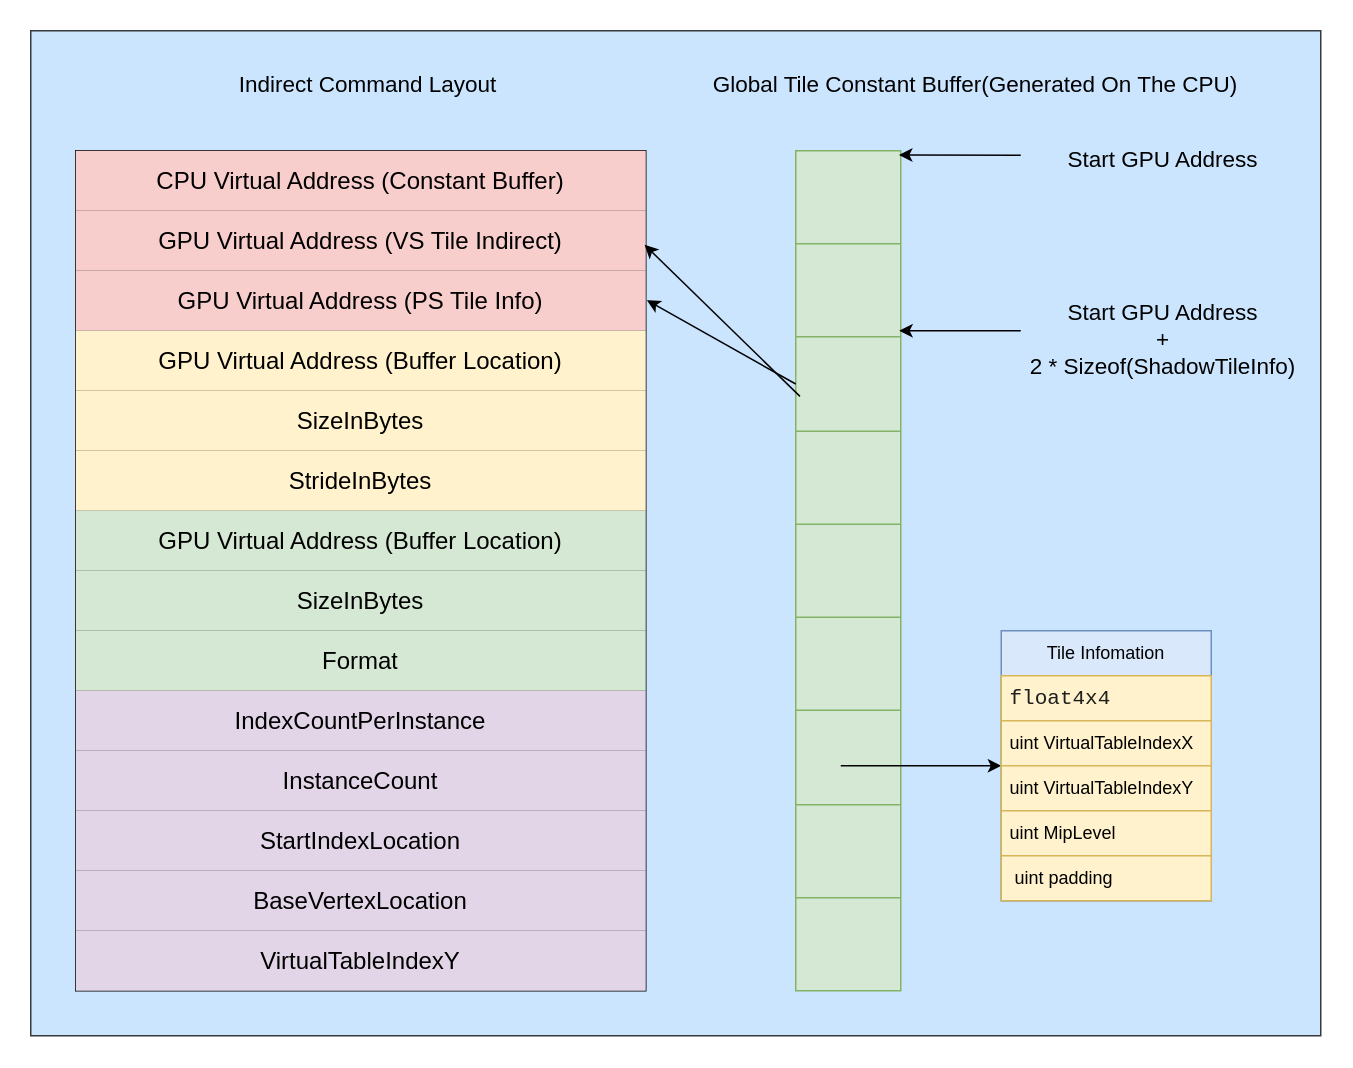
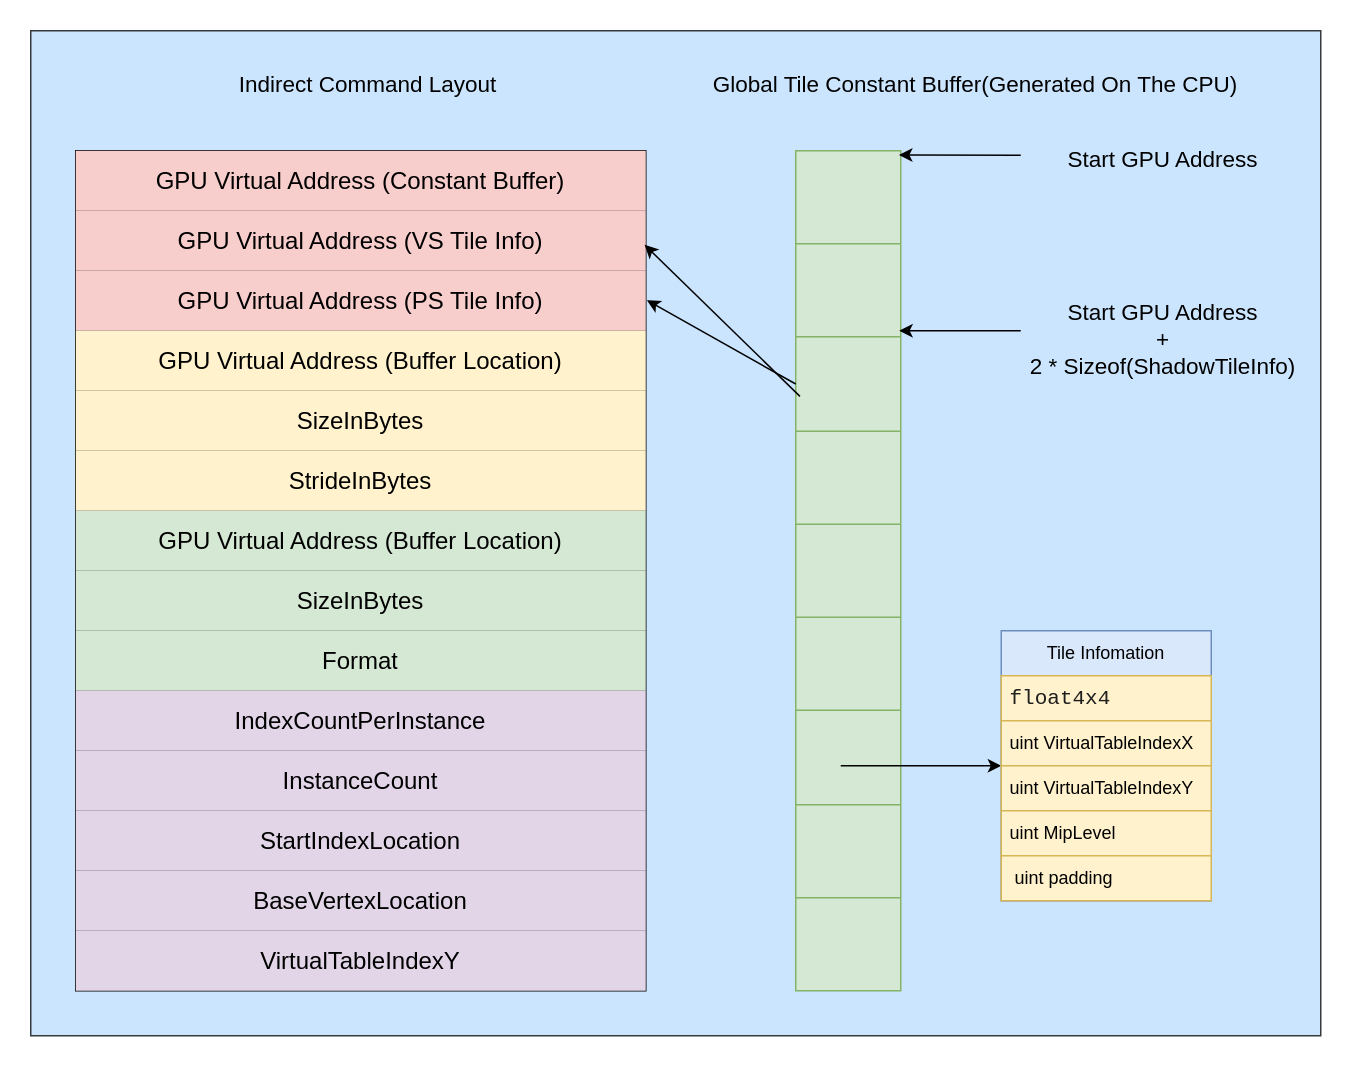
(361, 181) -> (361, 181)
(361, 241) -> (361, 241)
